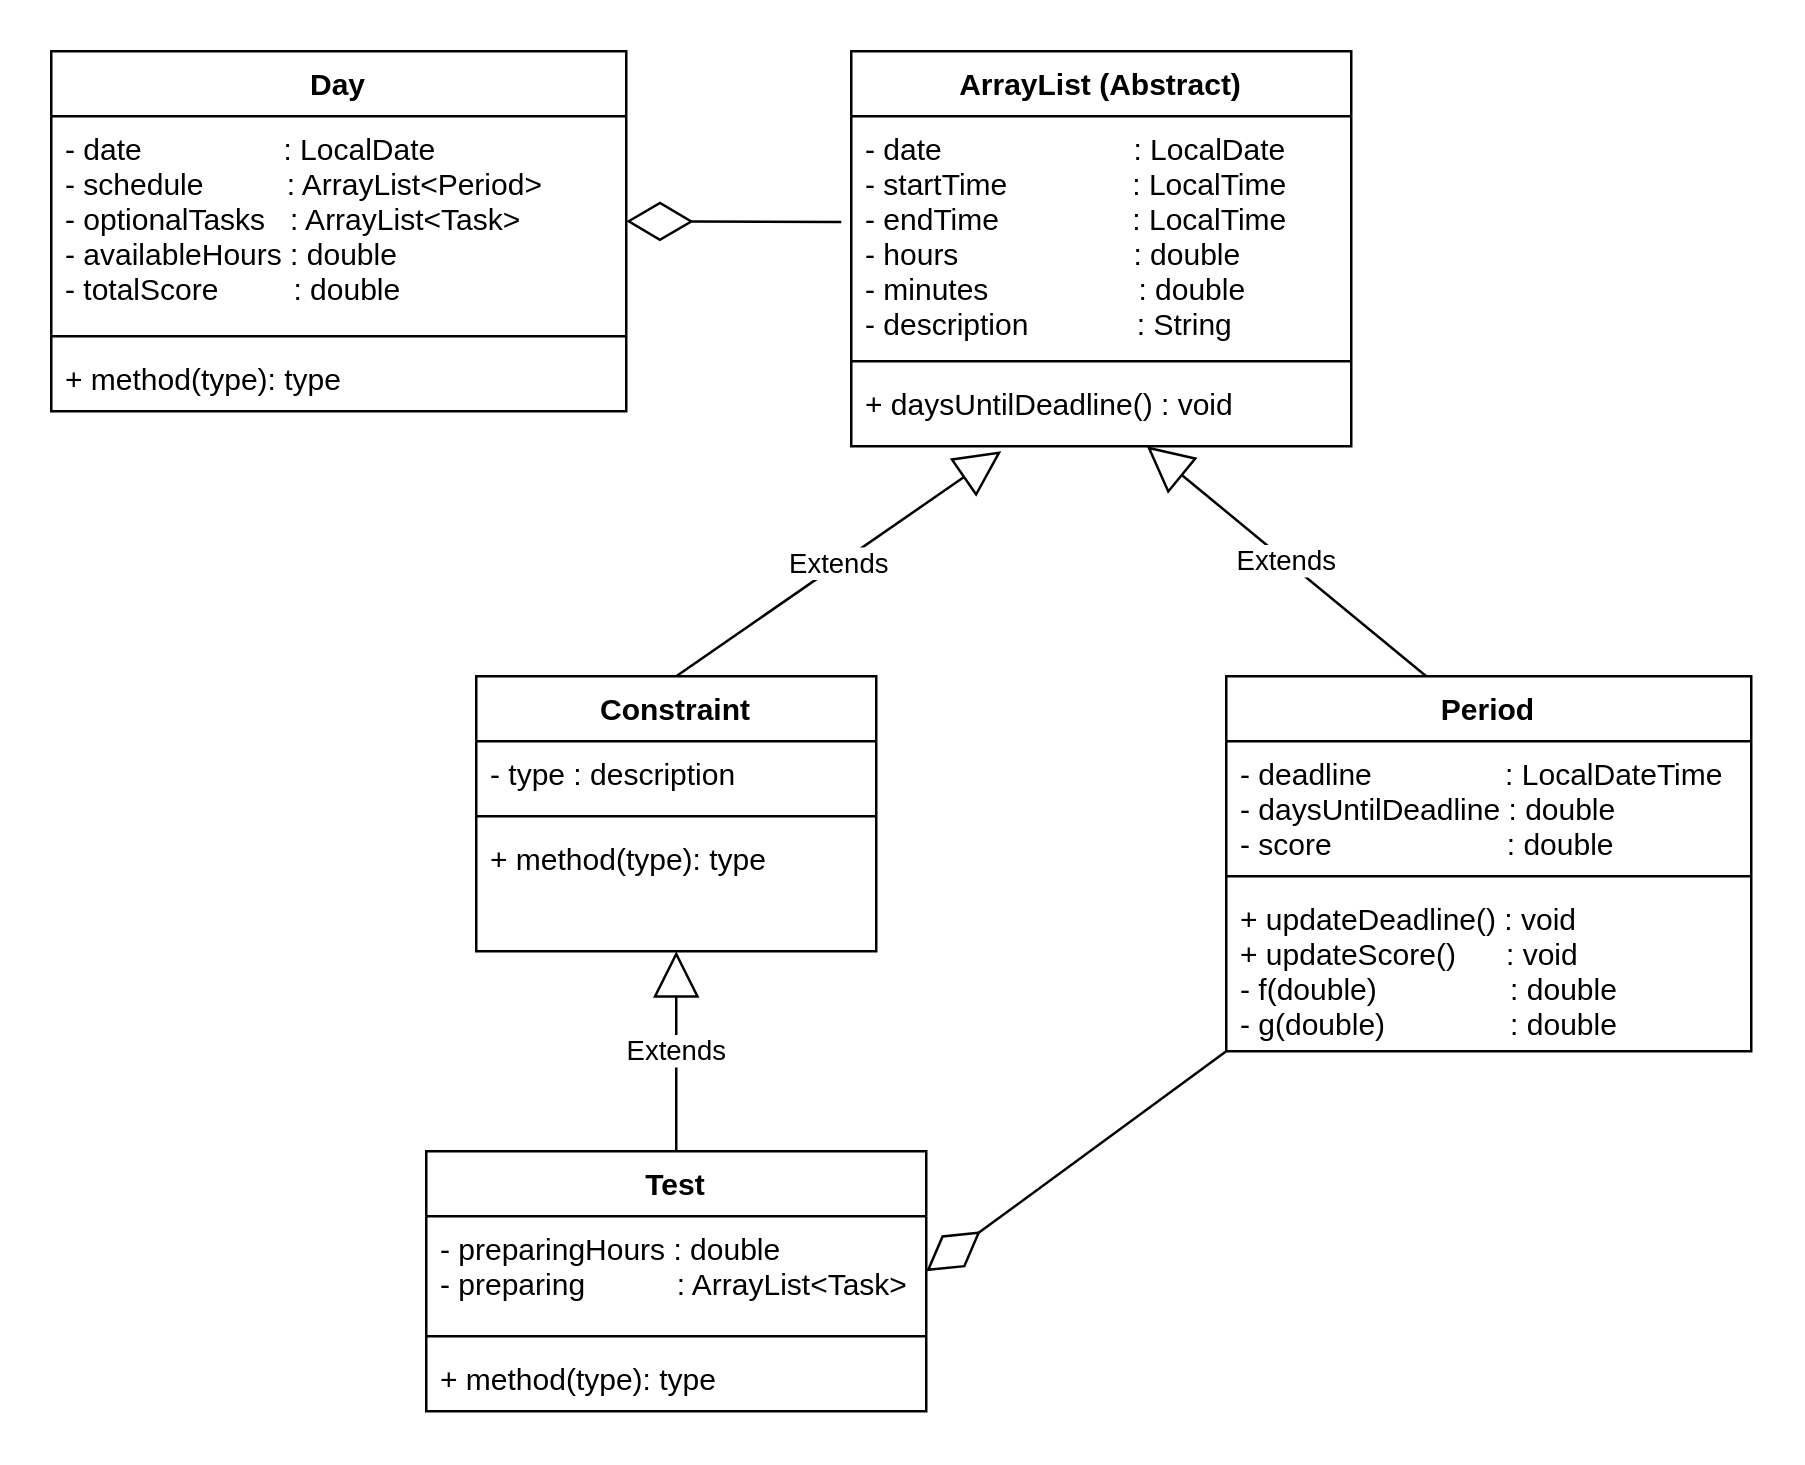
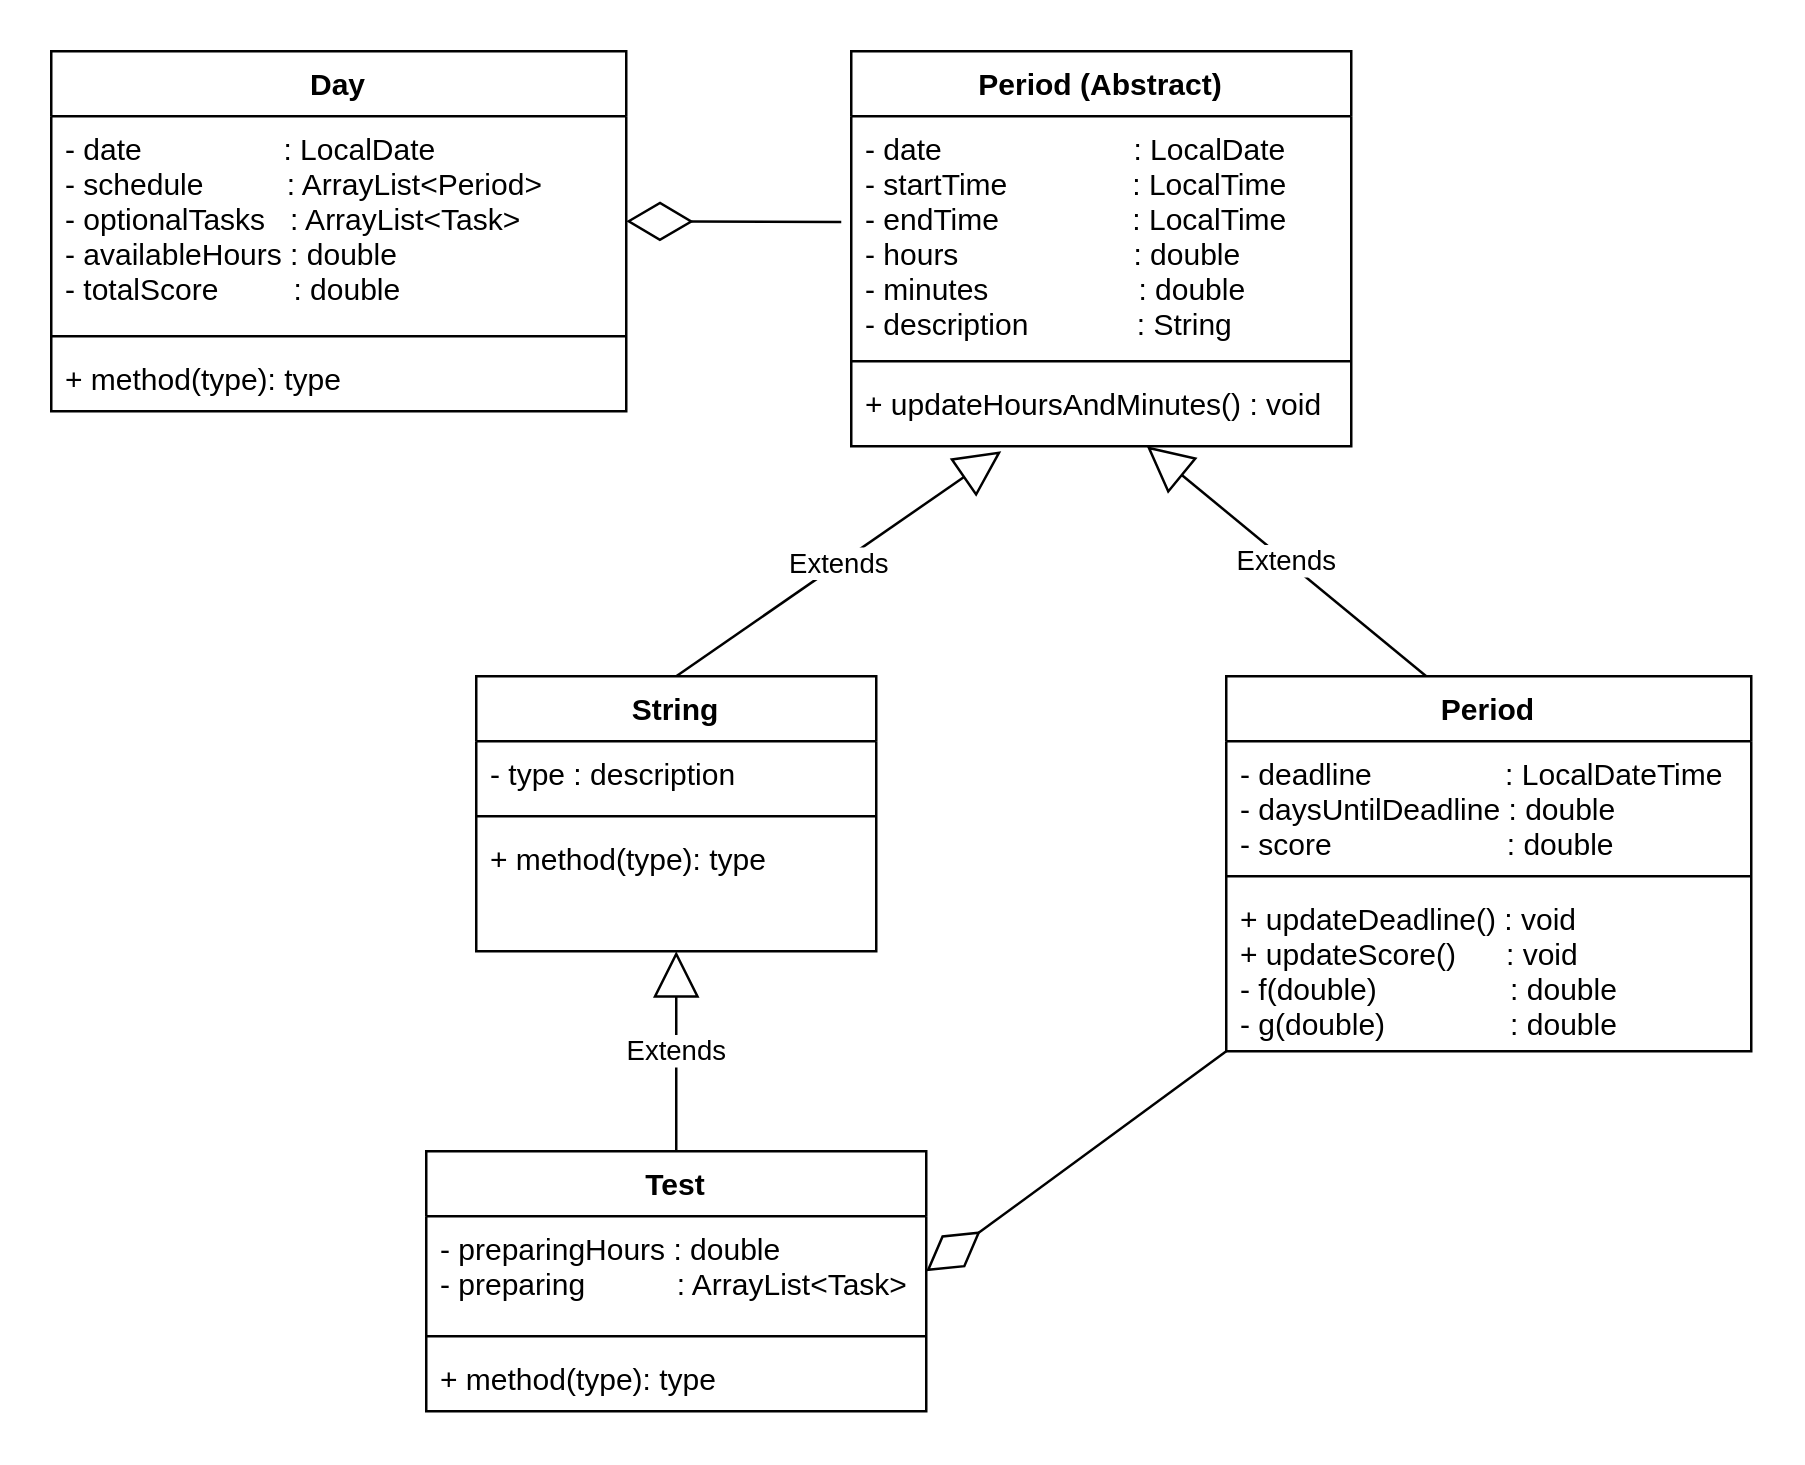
(1100, 85) -> (1100, 85)
(1065, 405) -> (1110, 405)
(675, 710) -> (675, 710)
